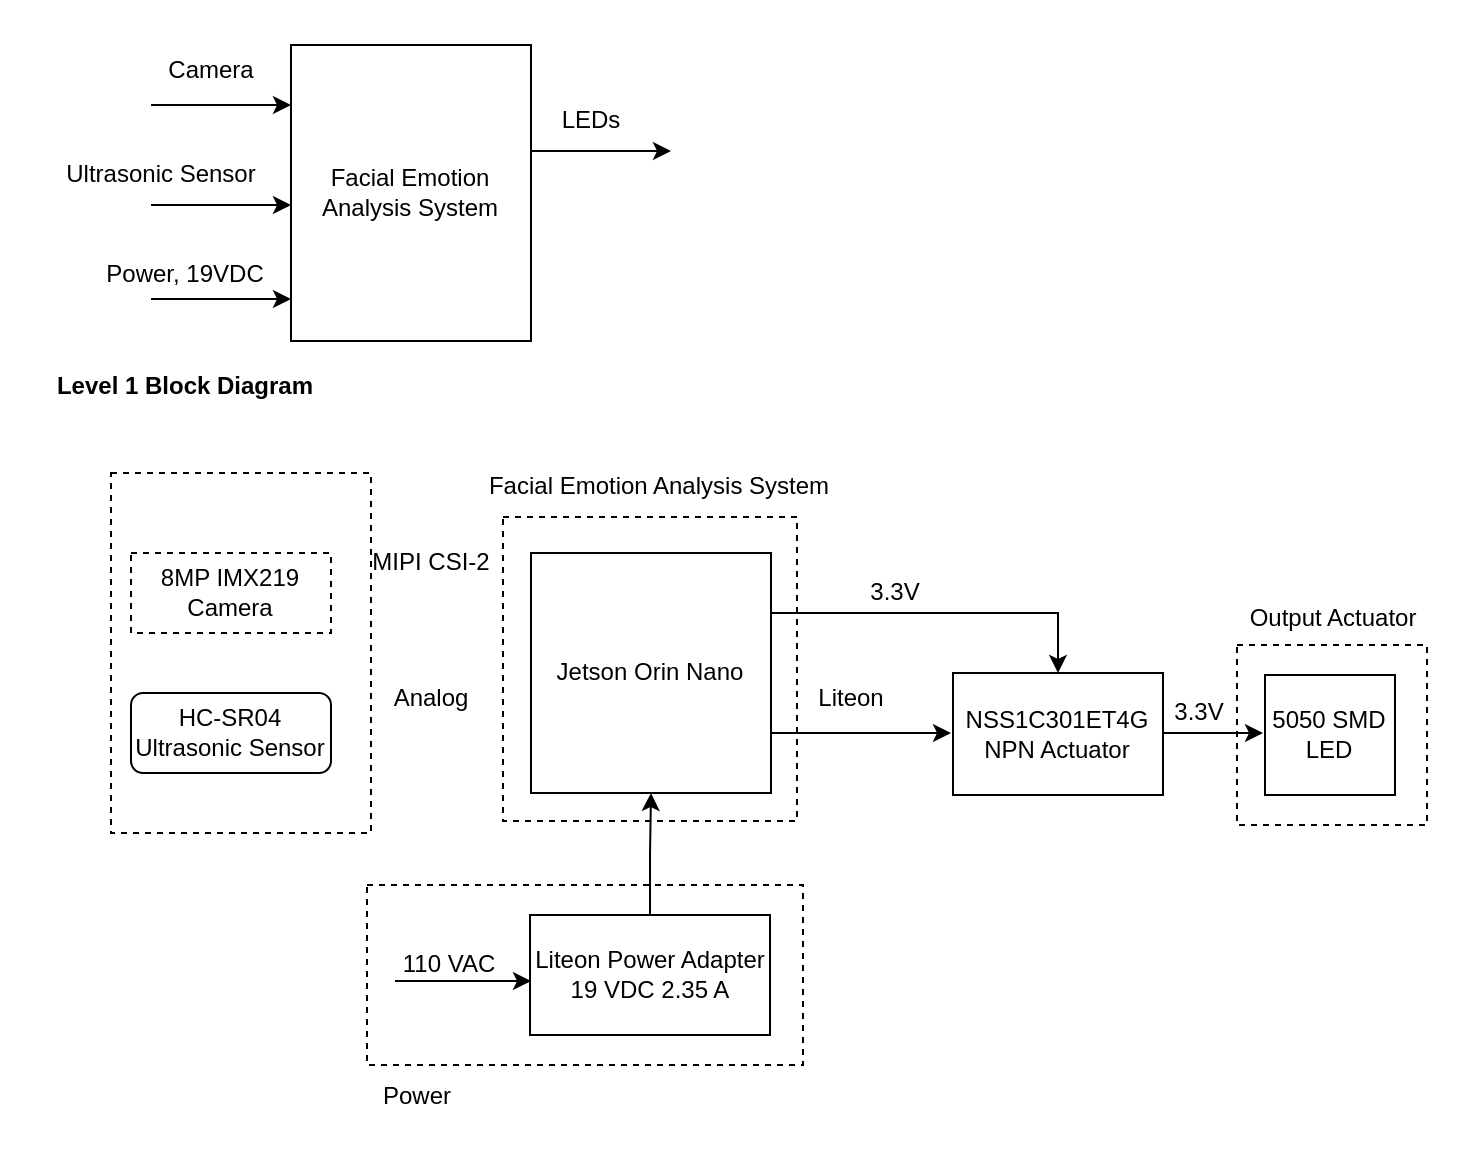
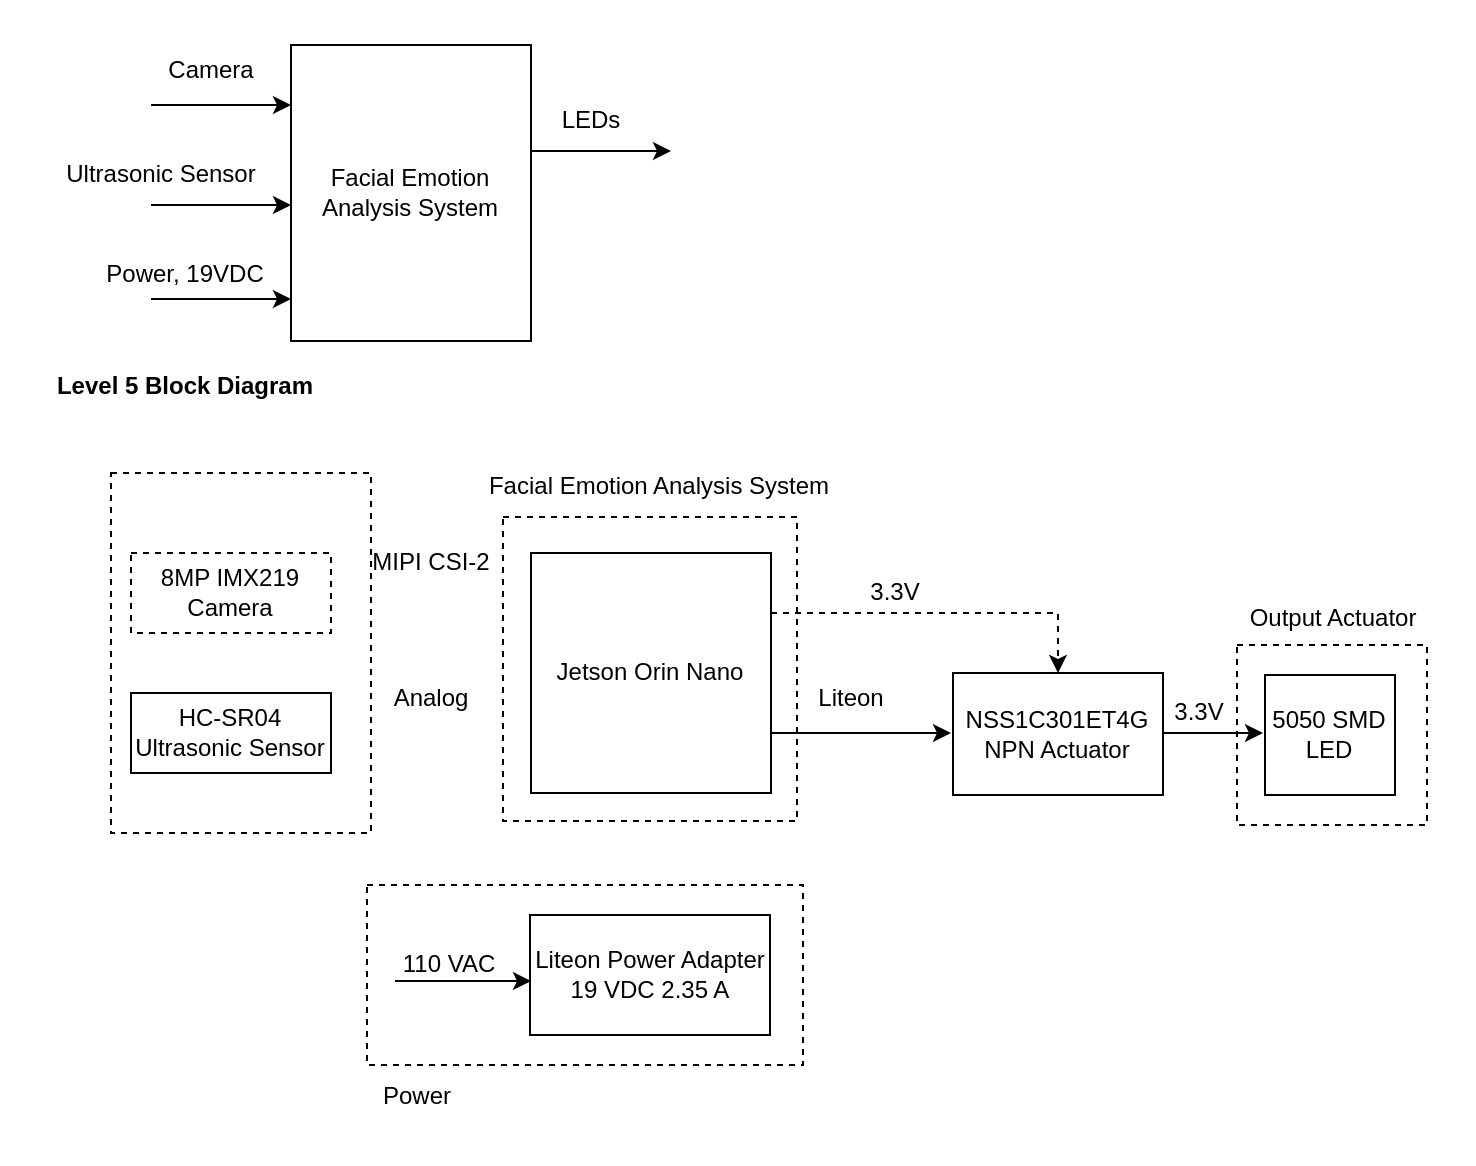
(186, 387) -> (186, 387)
(940, 613) -> (940, 613)
(231, 733) -> (231, 733)
(650, 861) -> none
